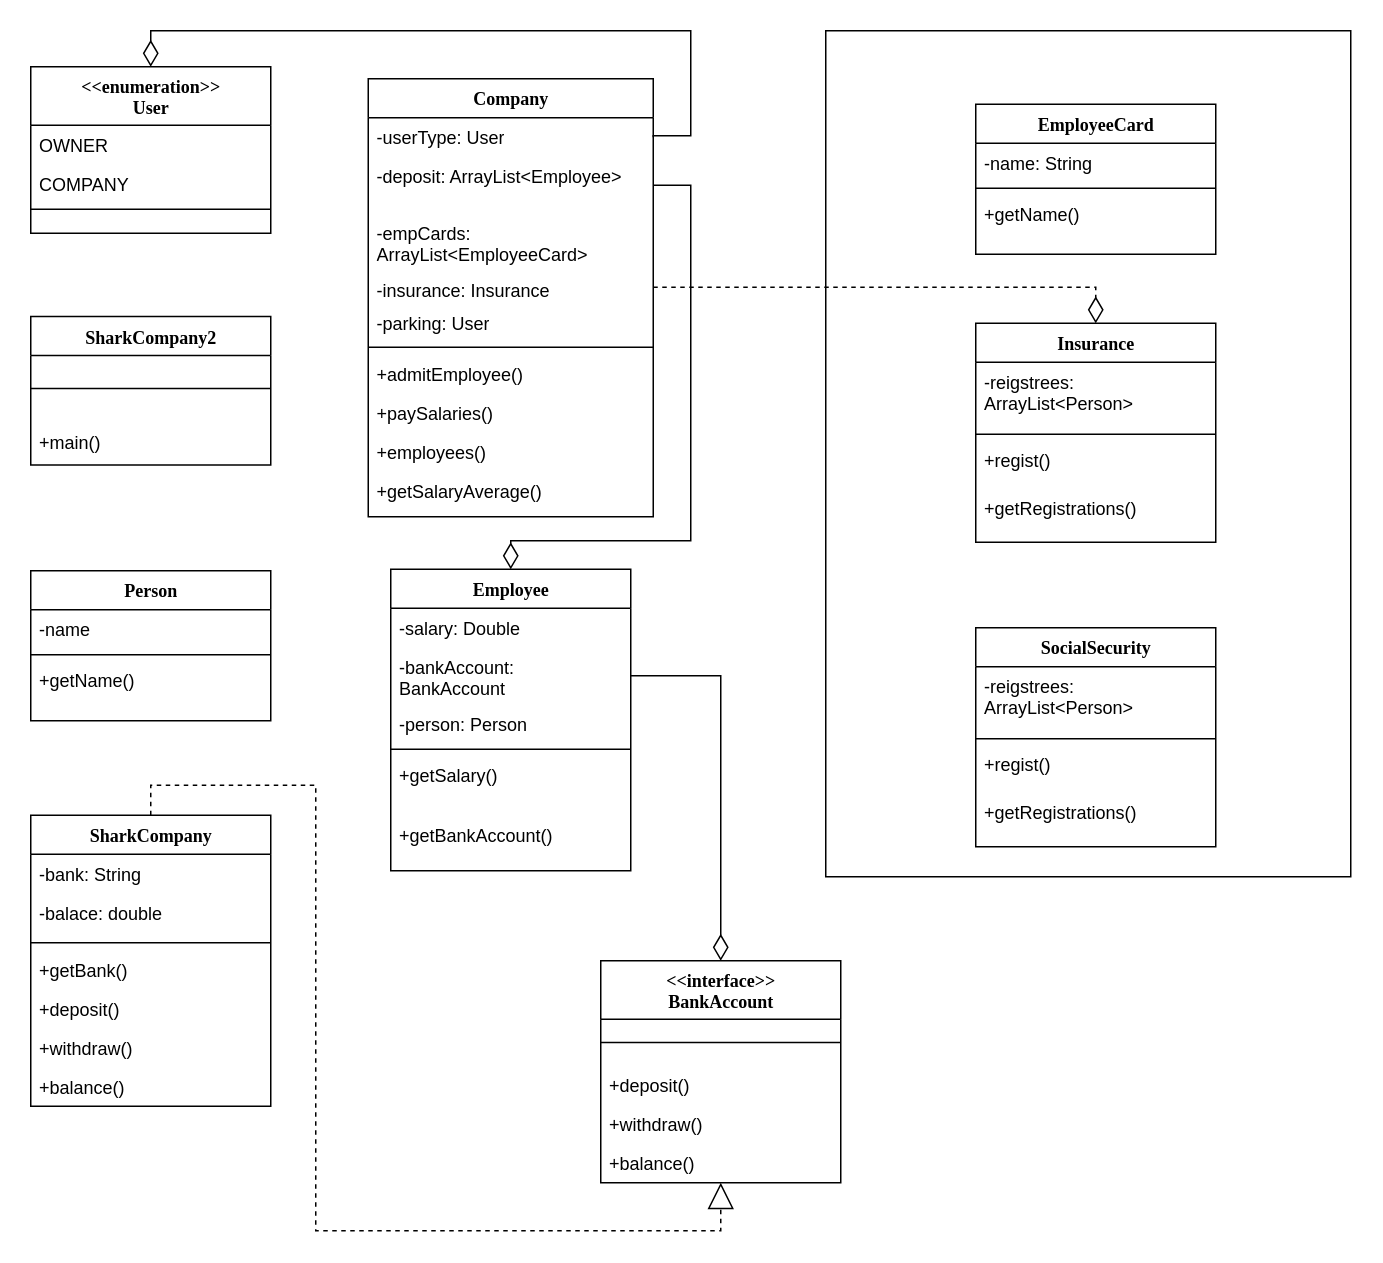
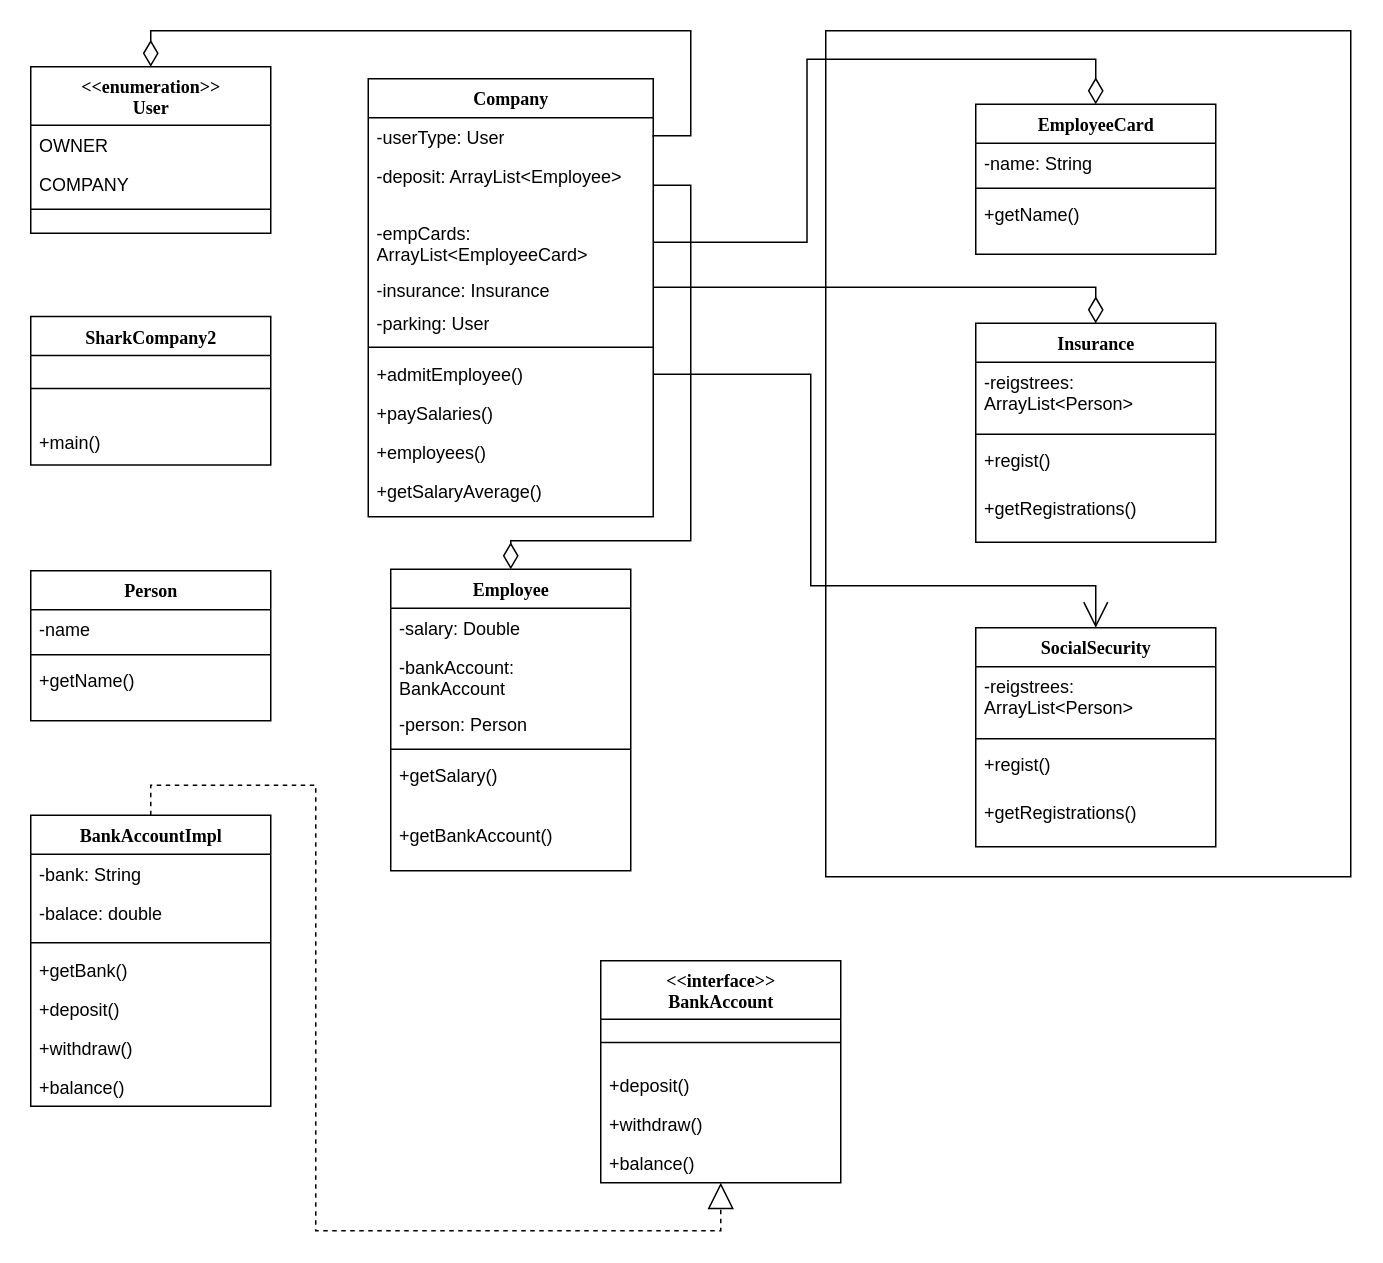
none -> (807, 74)
(879, 287) -> (879, 287)
none -> (811, 563)
(721, 760) -> none
(152, 837) -> (152, 837)
